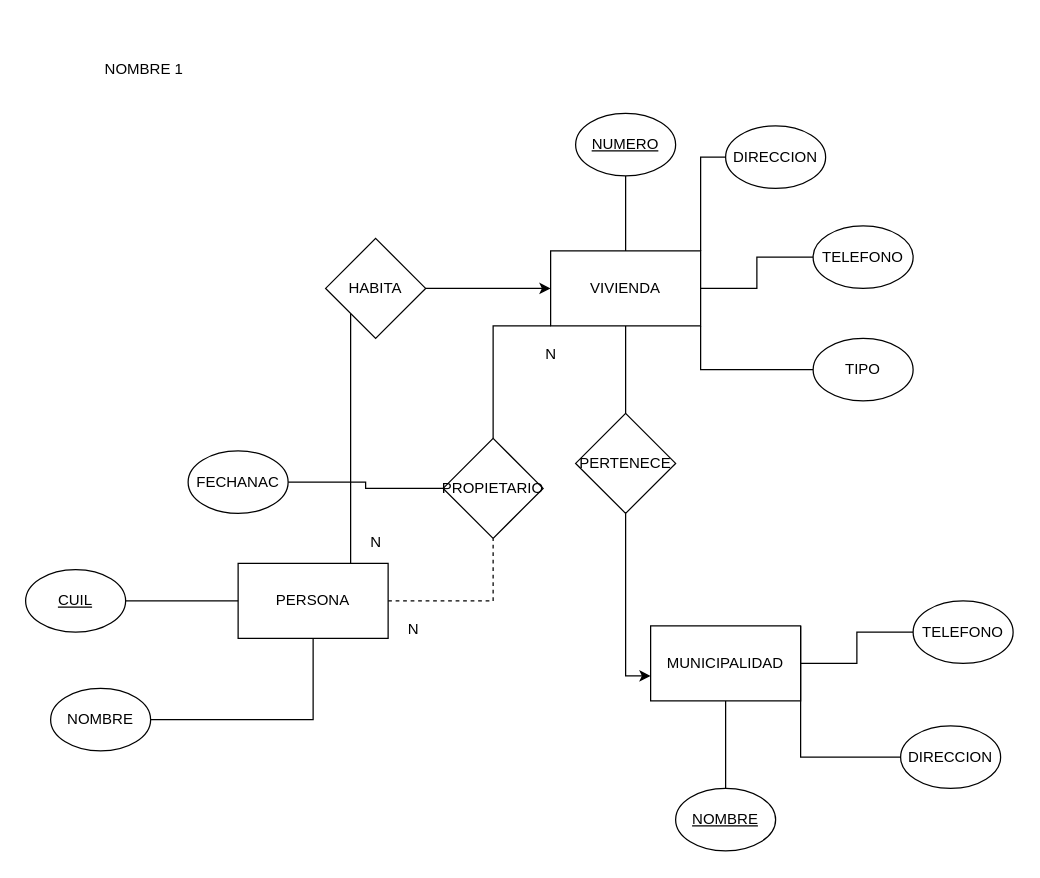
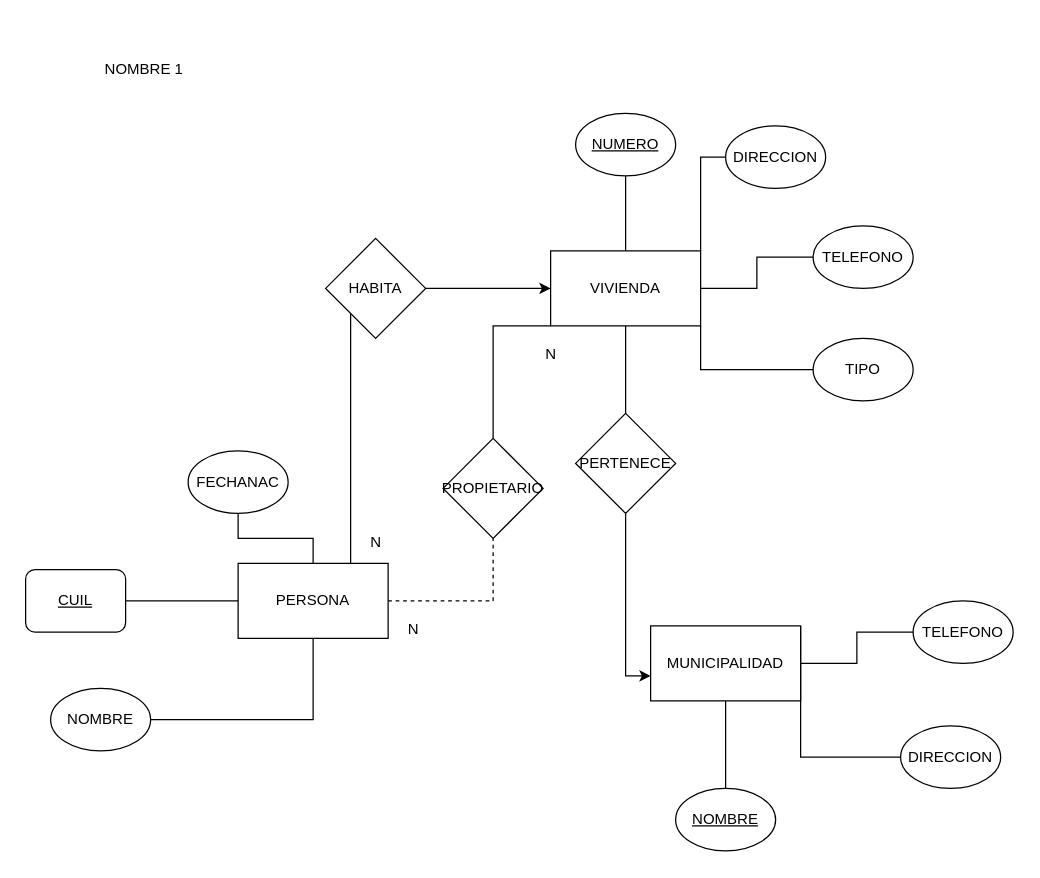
(366, 485) -> (275, 538)
(76, 601) -> (76, 601)
